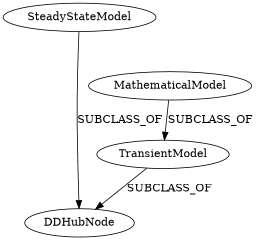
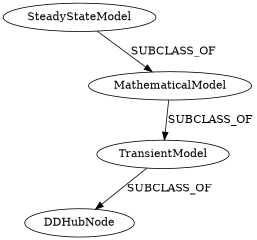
(77, 116) -> (121, 49)
